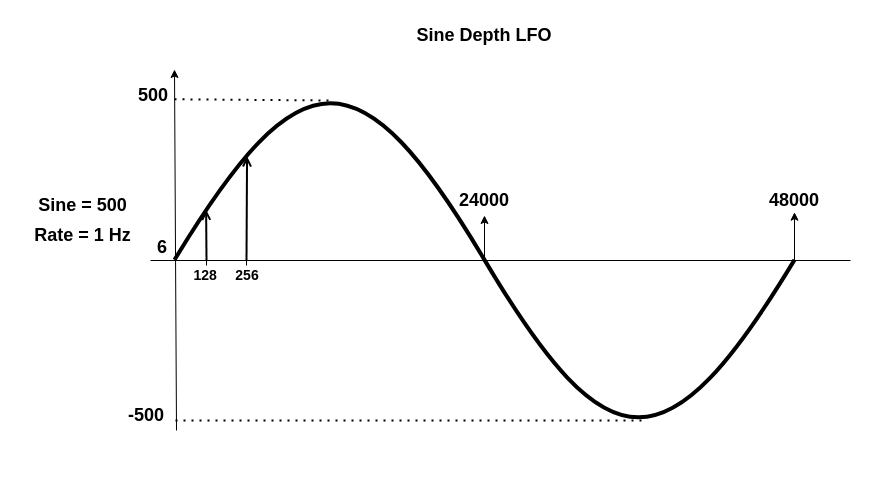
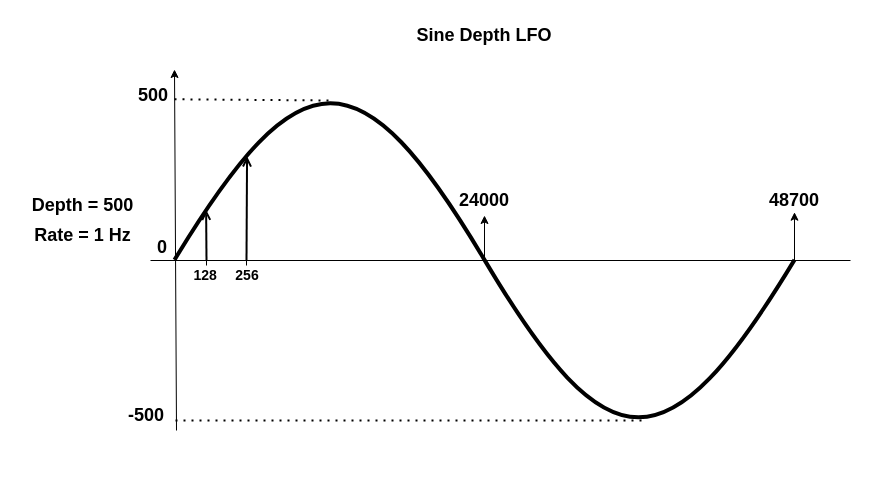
(795, 201) -> (795, 201)
(86, 206) -> (86, 206)
(163, 248) -> (163, 248)
